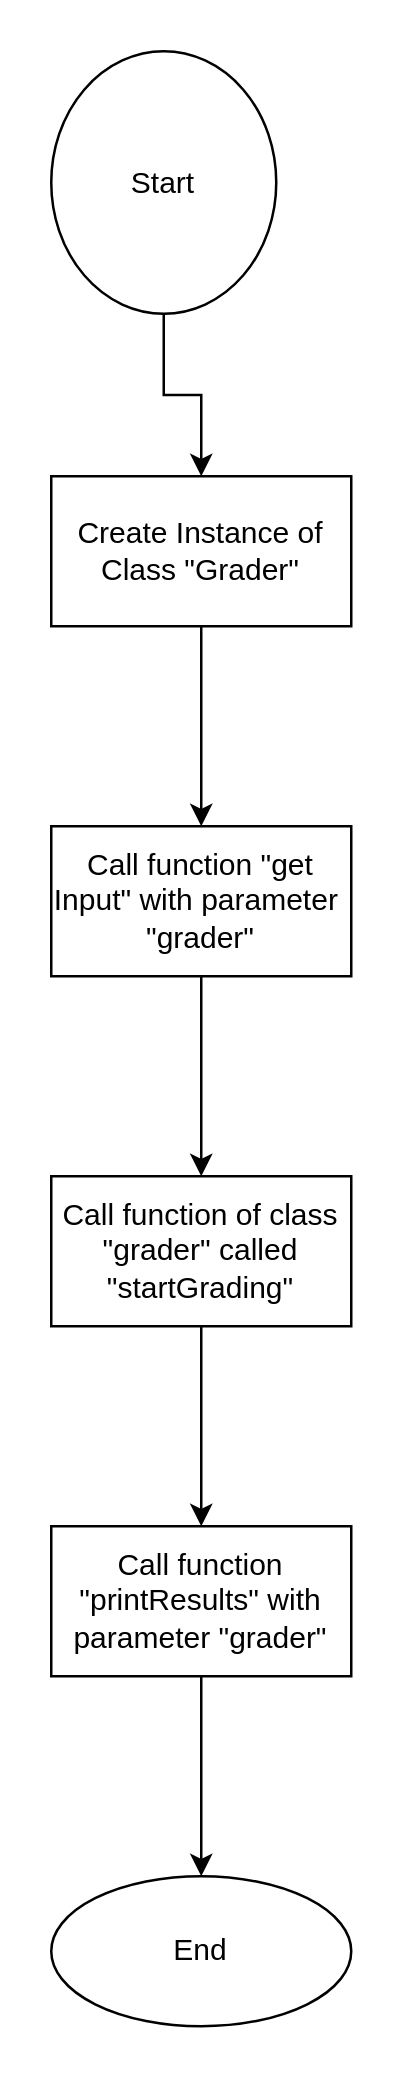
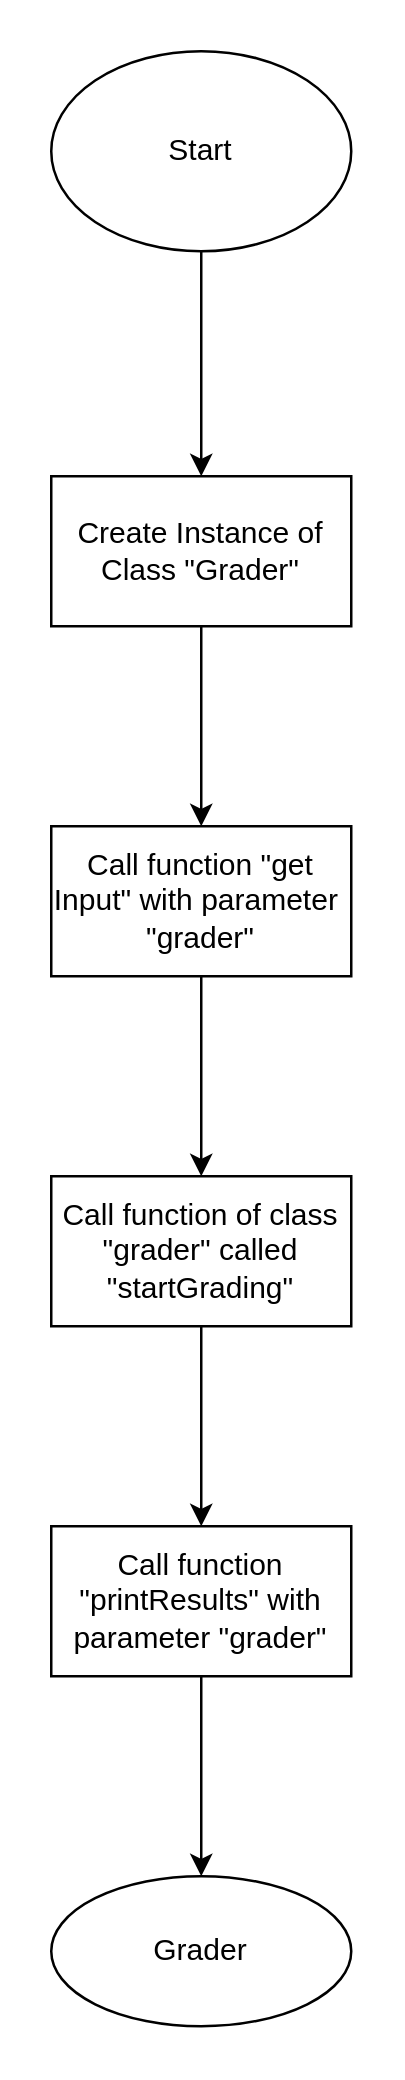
(164, 183) -> (201, 151)
(201, 1951) -> (201, 1951)
